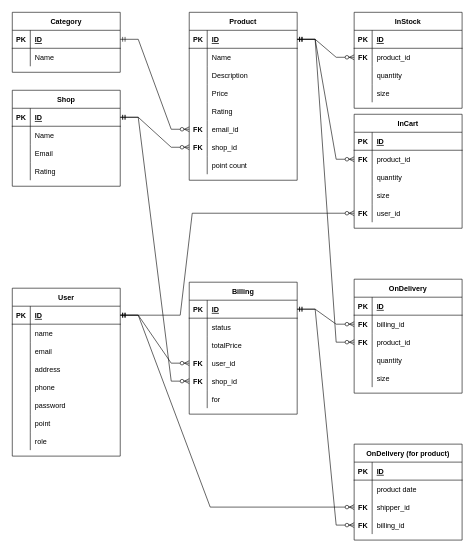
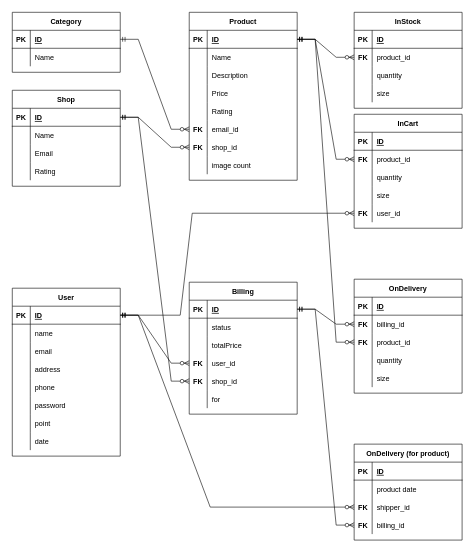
(232, 166) -> (232, 166)
(42, 442) -> (43, 442)
